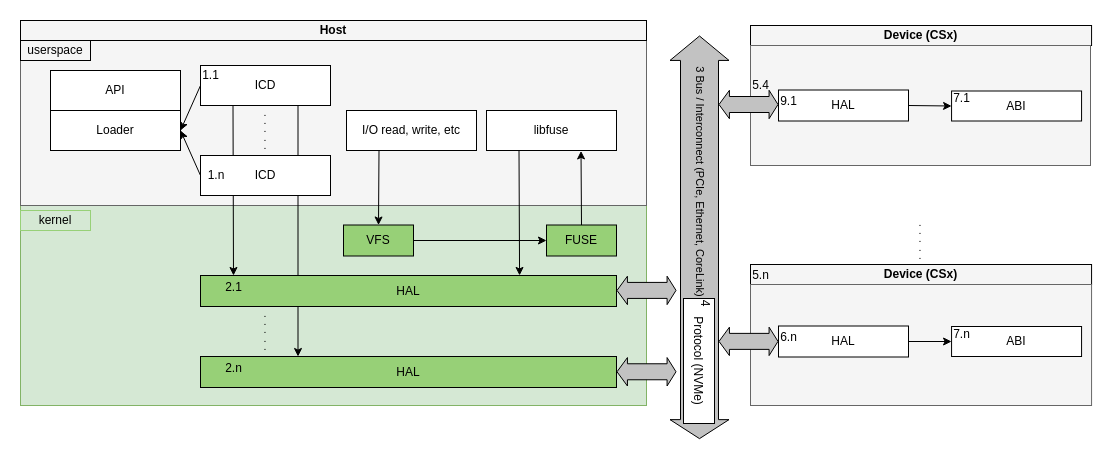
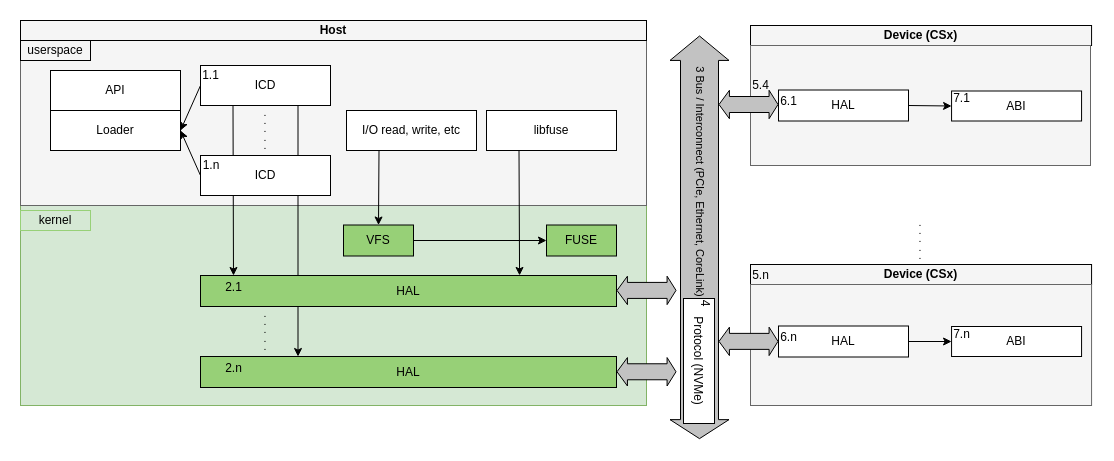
(789, 102) -> (789, 102)
(216, 176) -> (211, 166)
(581, 192) -> none
